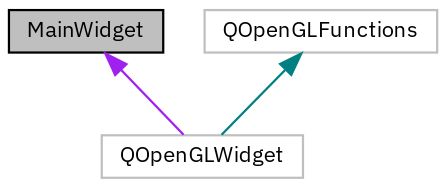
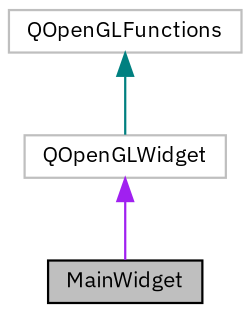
(152, 102) -> (125, 231)
